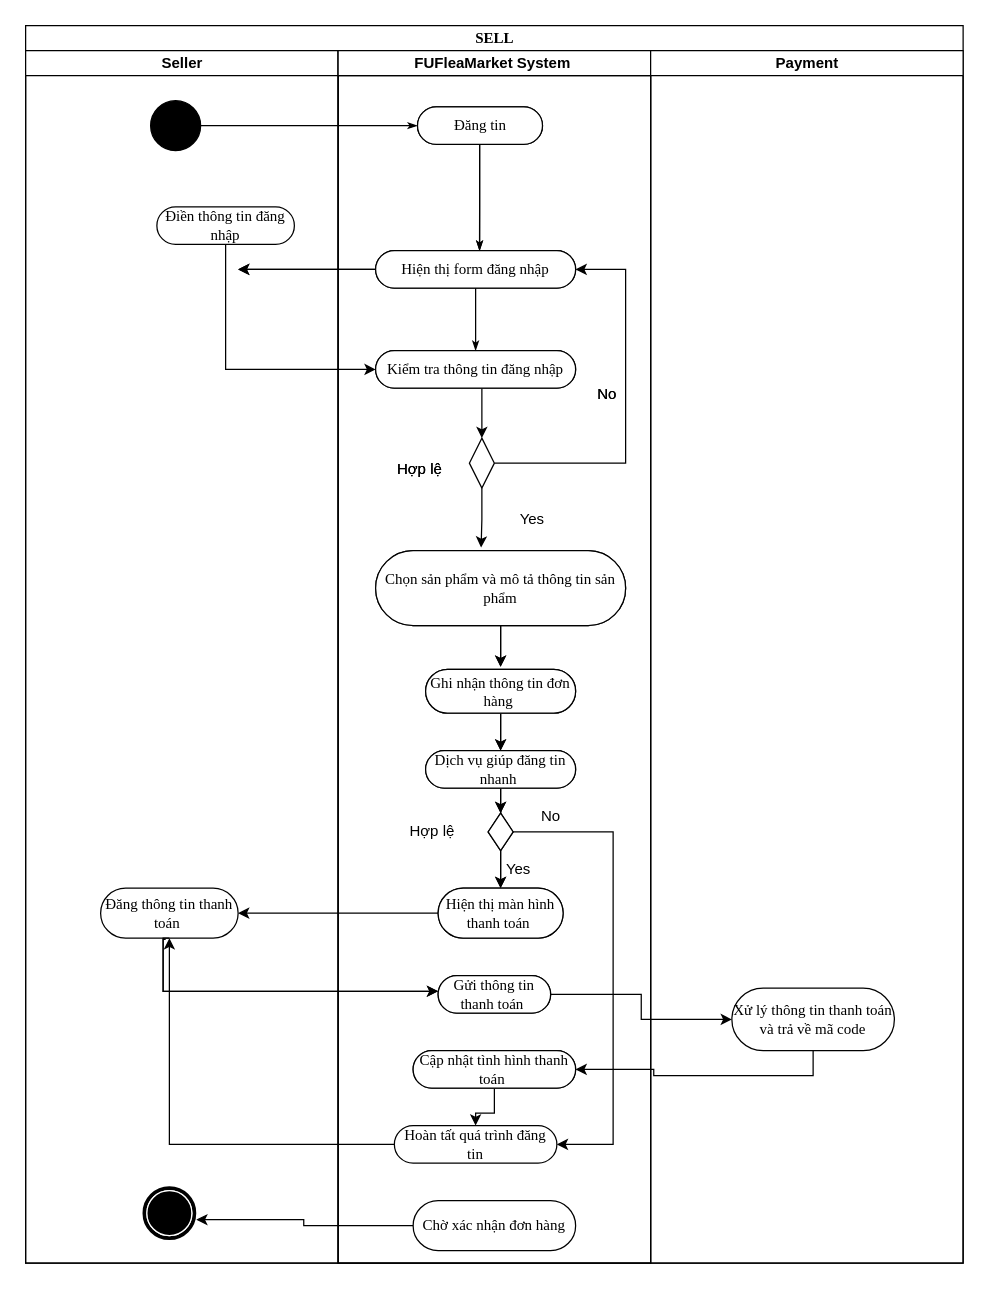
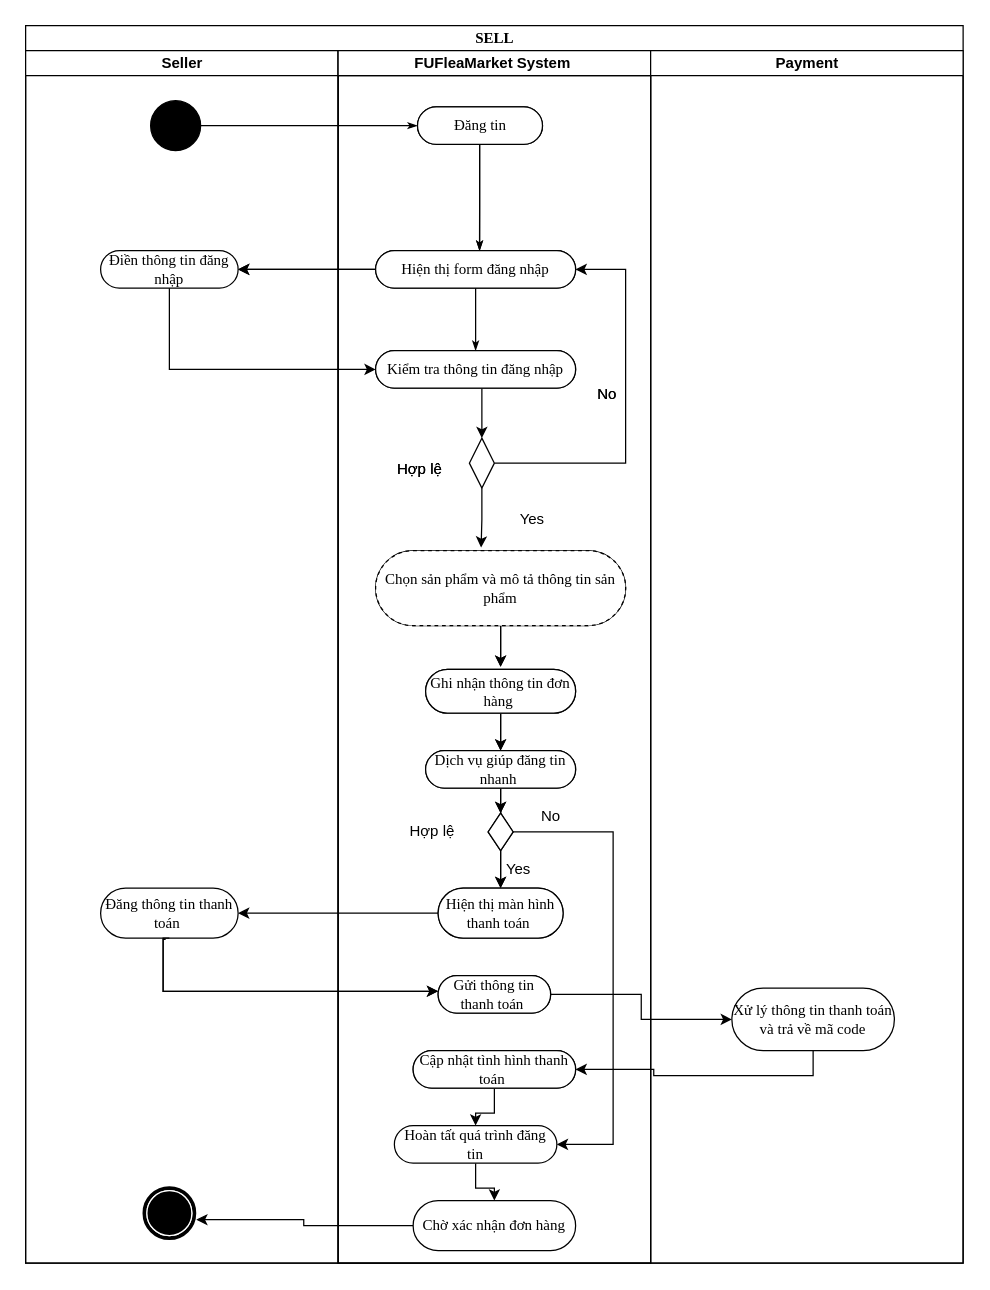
(226, 226) -> (169, 269)
(501, 588) -> (501, 588)
(183, 1144) -> (476, 1186)
